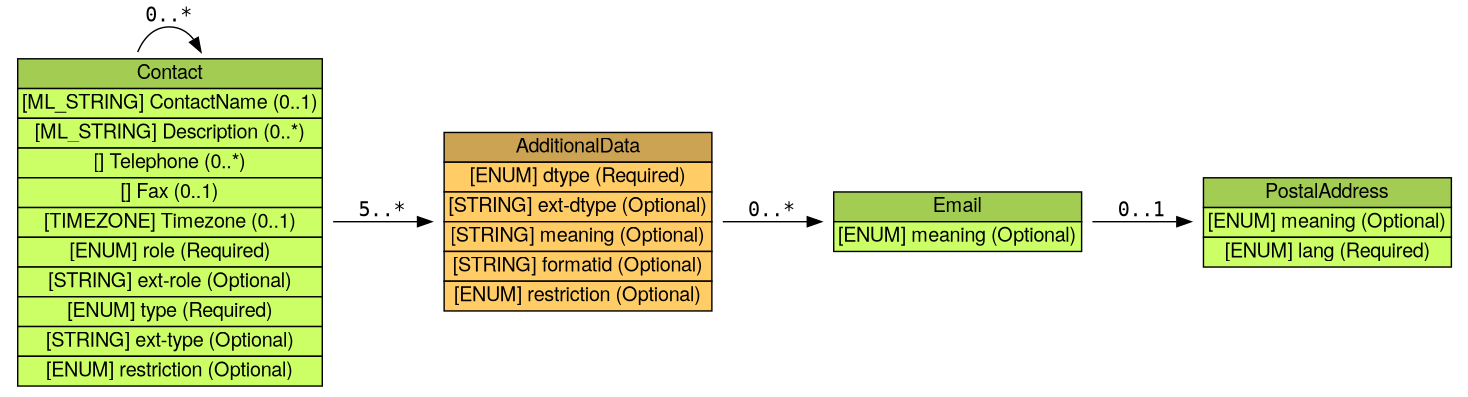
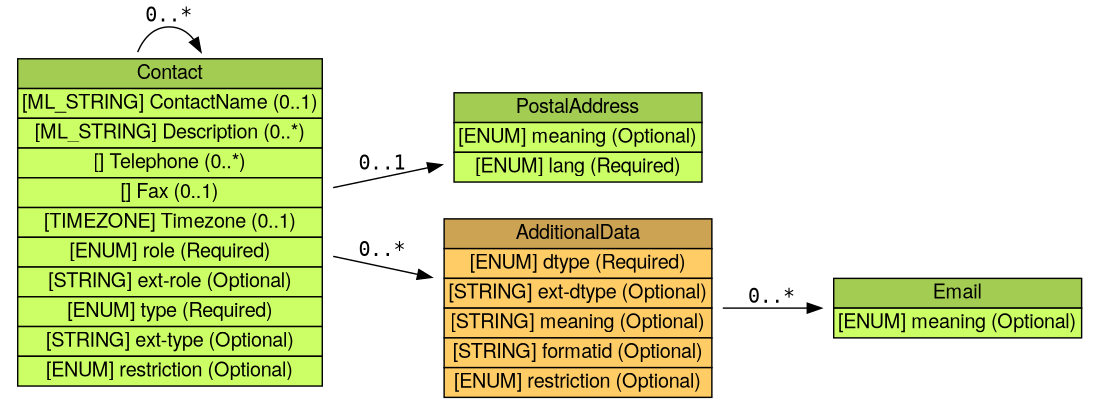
(382, 211) -> (382, 251)
(1134, 222) -> (381, 178)
